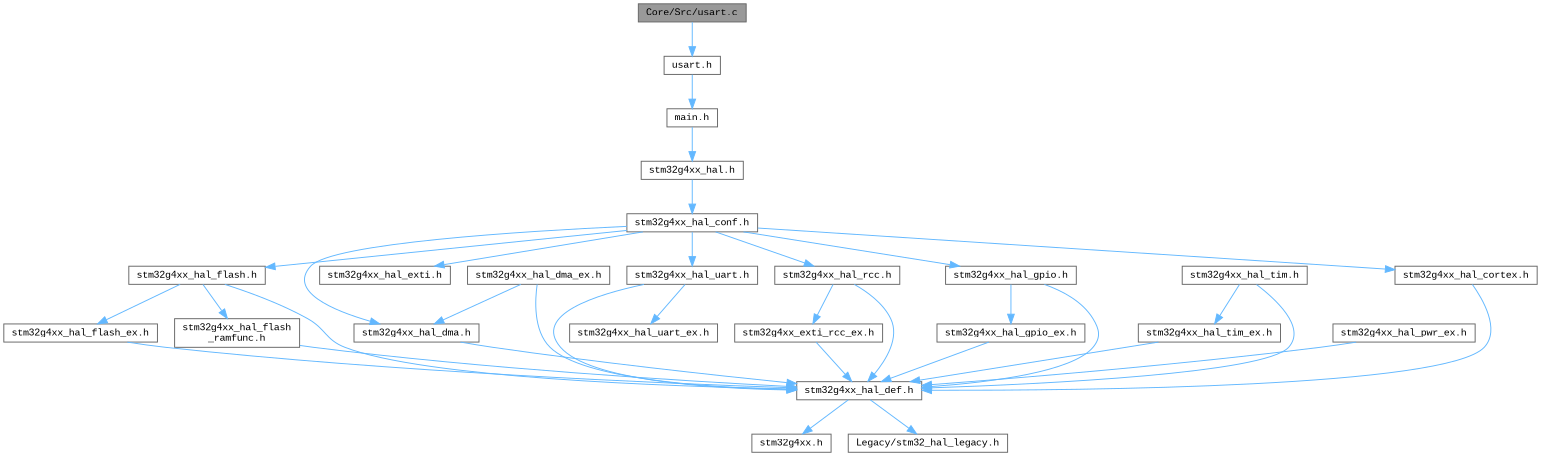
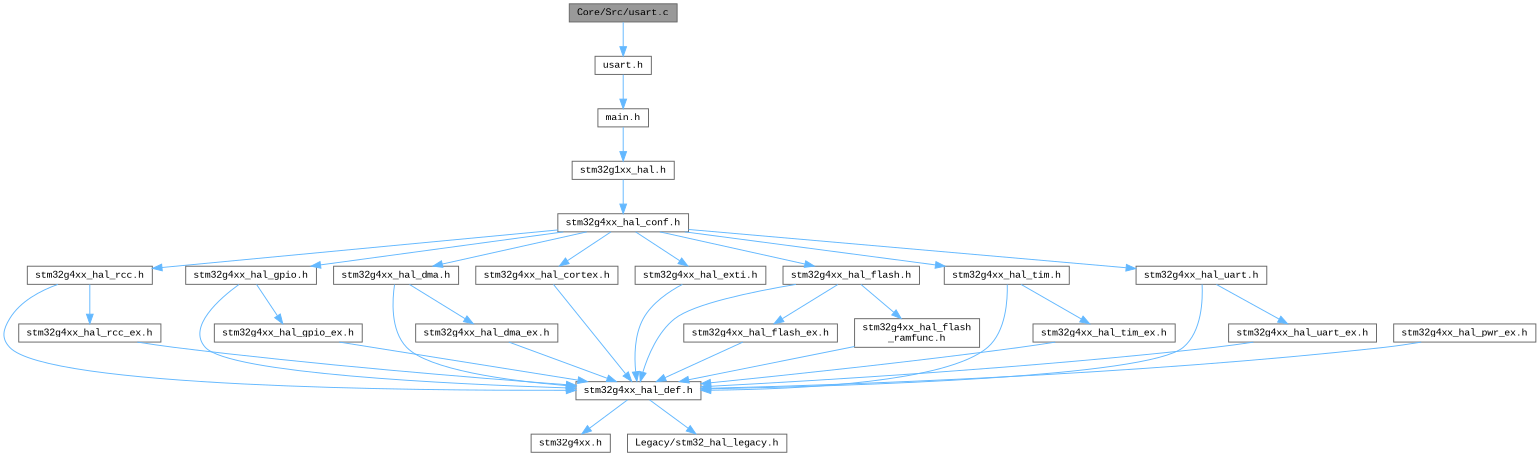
(692, 170) -> (623, 170)
none -> (810, 248)
(482, 302) -> (437, 302)
none -> (643, 319)
(809, 333) -> (90, 333)
none -> (983, 369)
